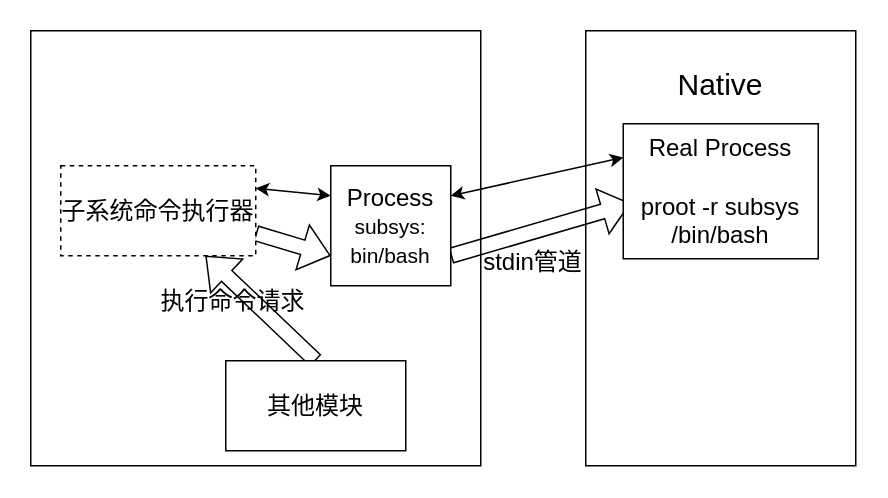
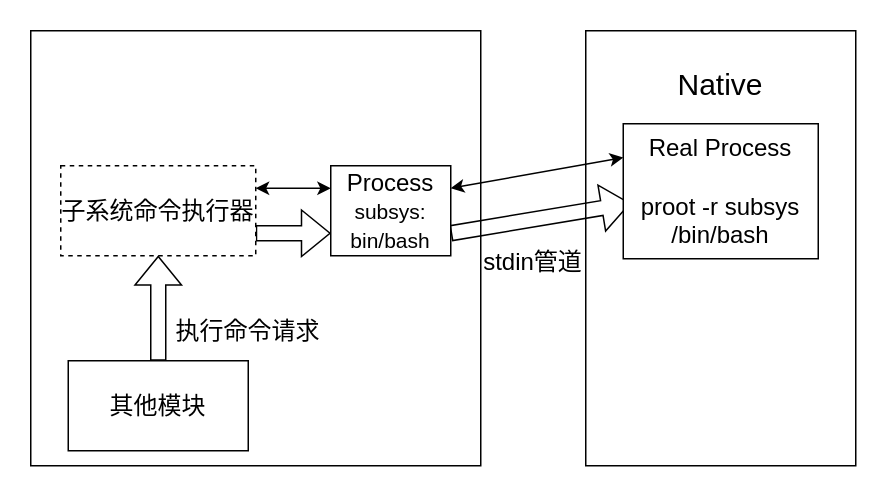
(391, 226) -> (391, 211)
(233, 301) -> (248, 331)
(316, 406) -> (158, 406)
